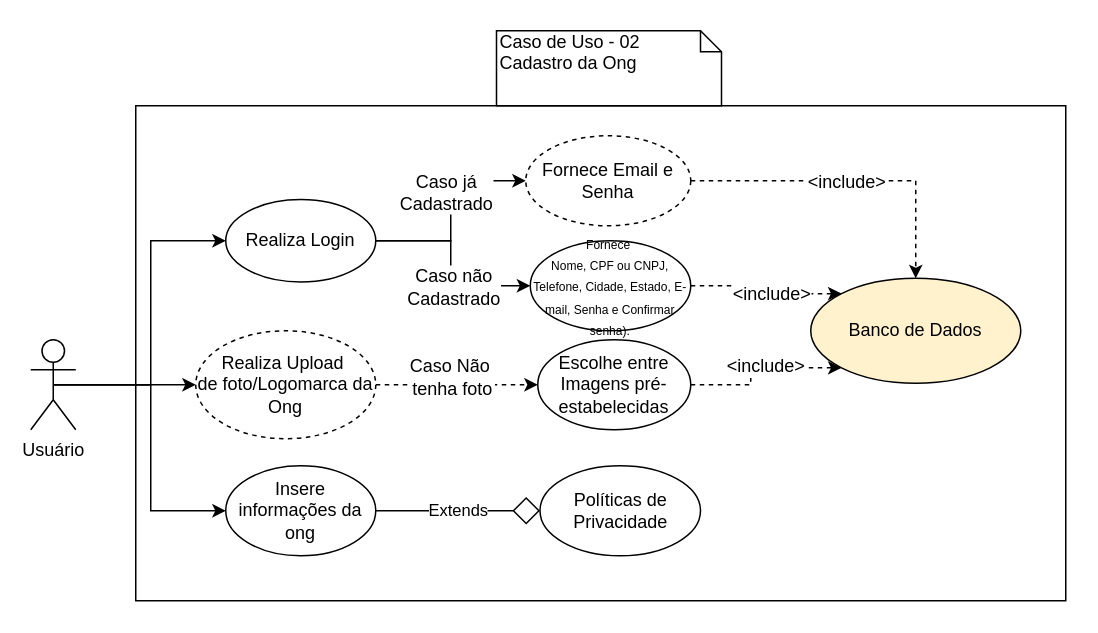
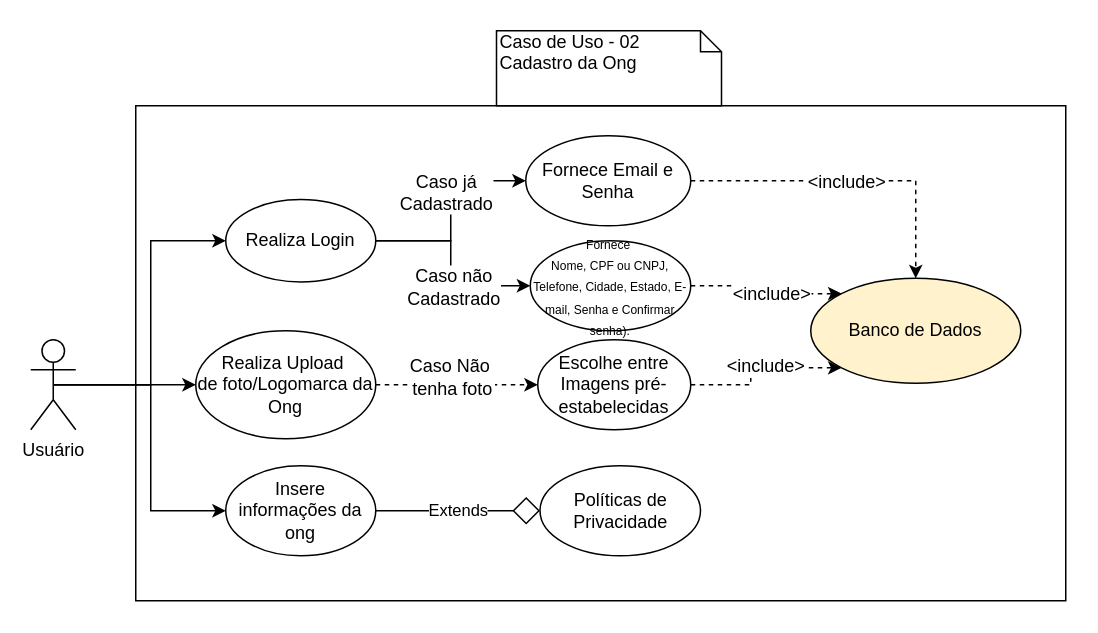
(608, 181) -> (608, 181)
(286, 385) -> (286, 385)
